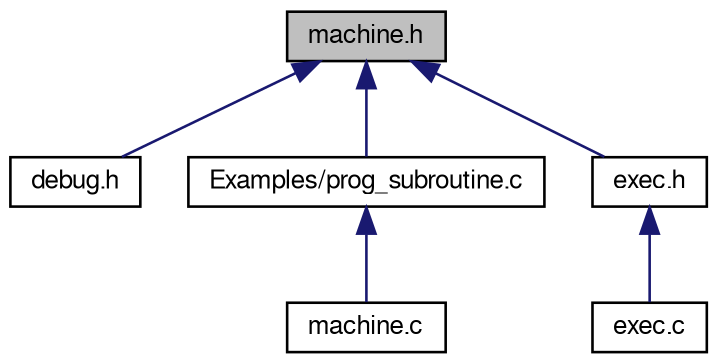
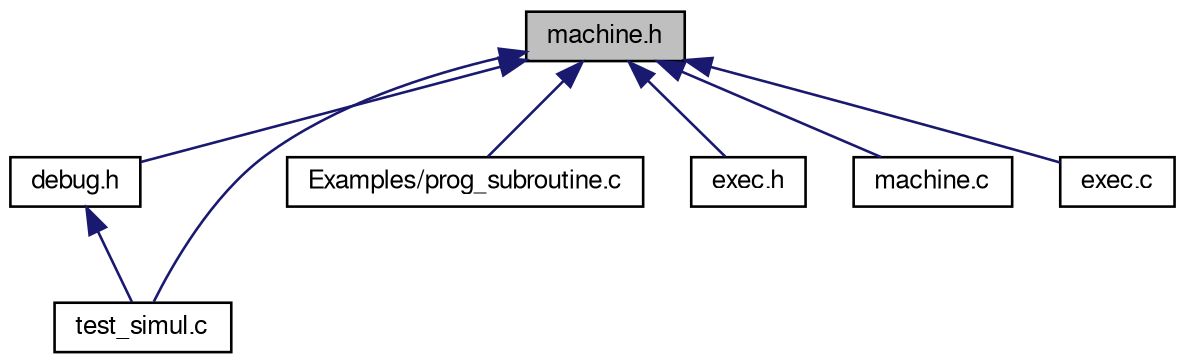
(366, 268) -> (781, 114)
(650, 268) -> (886, 114)
none -> (143, 327)
